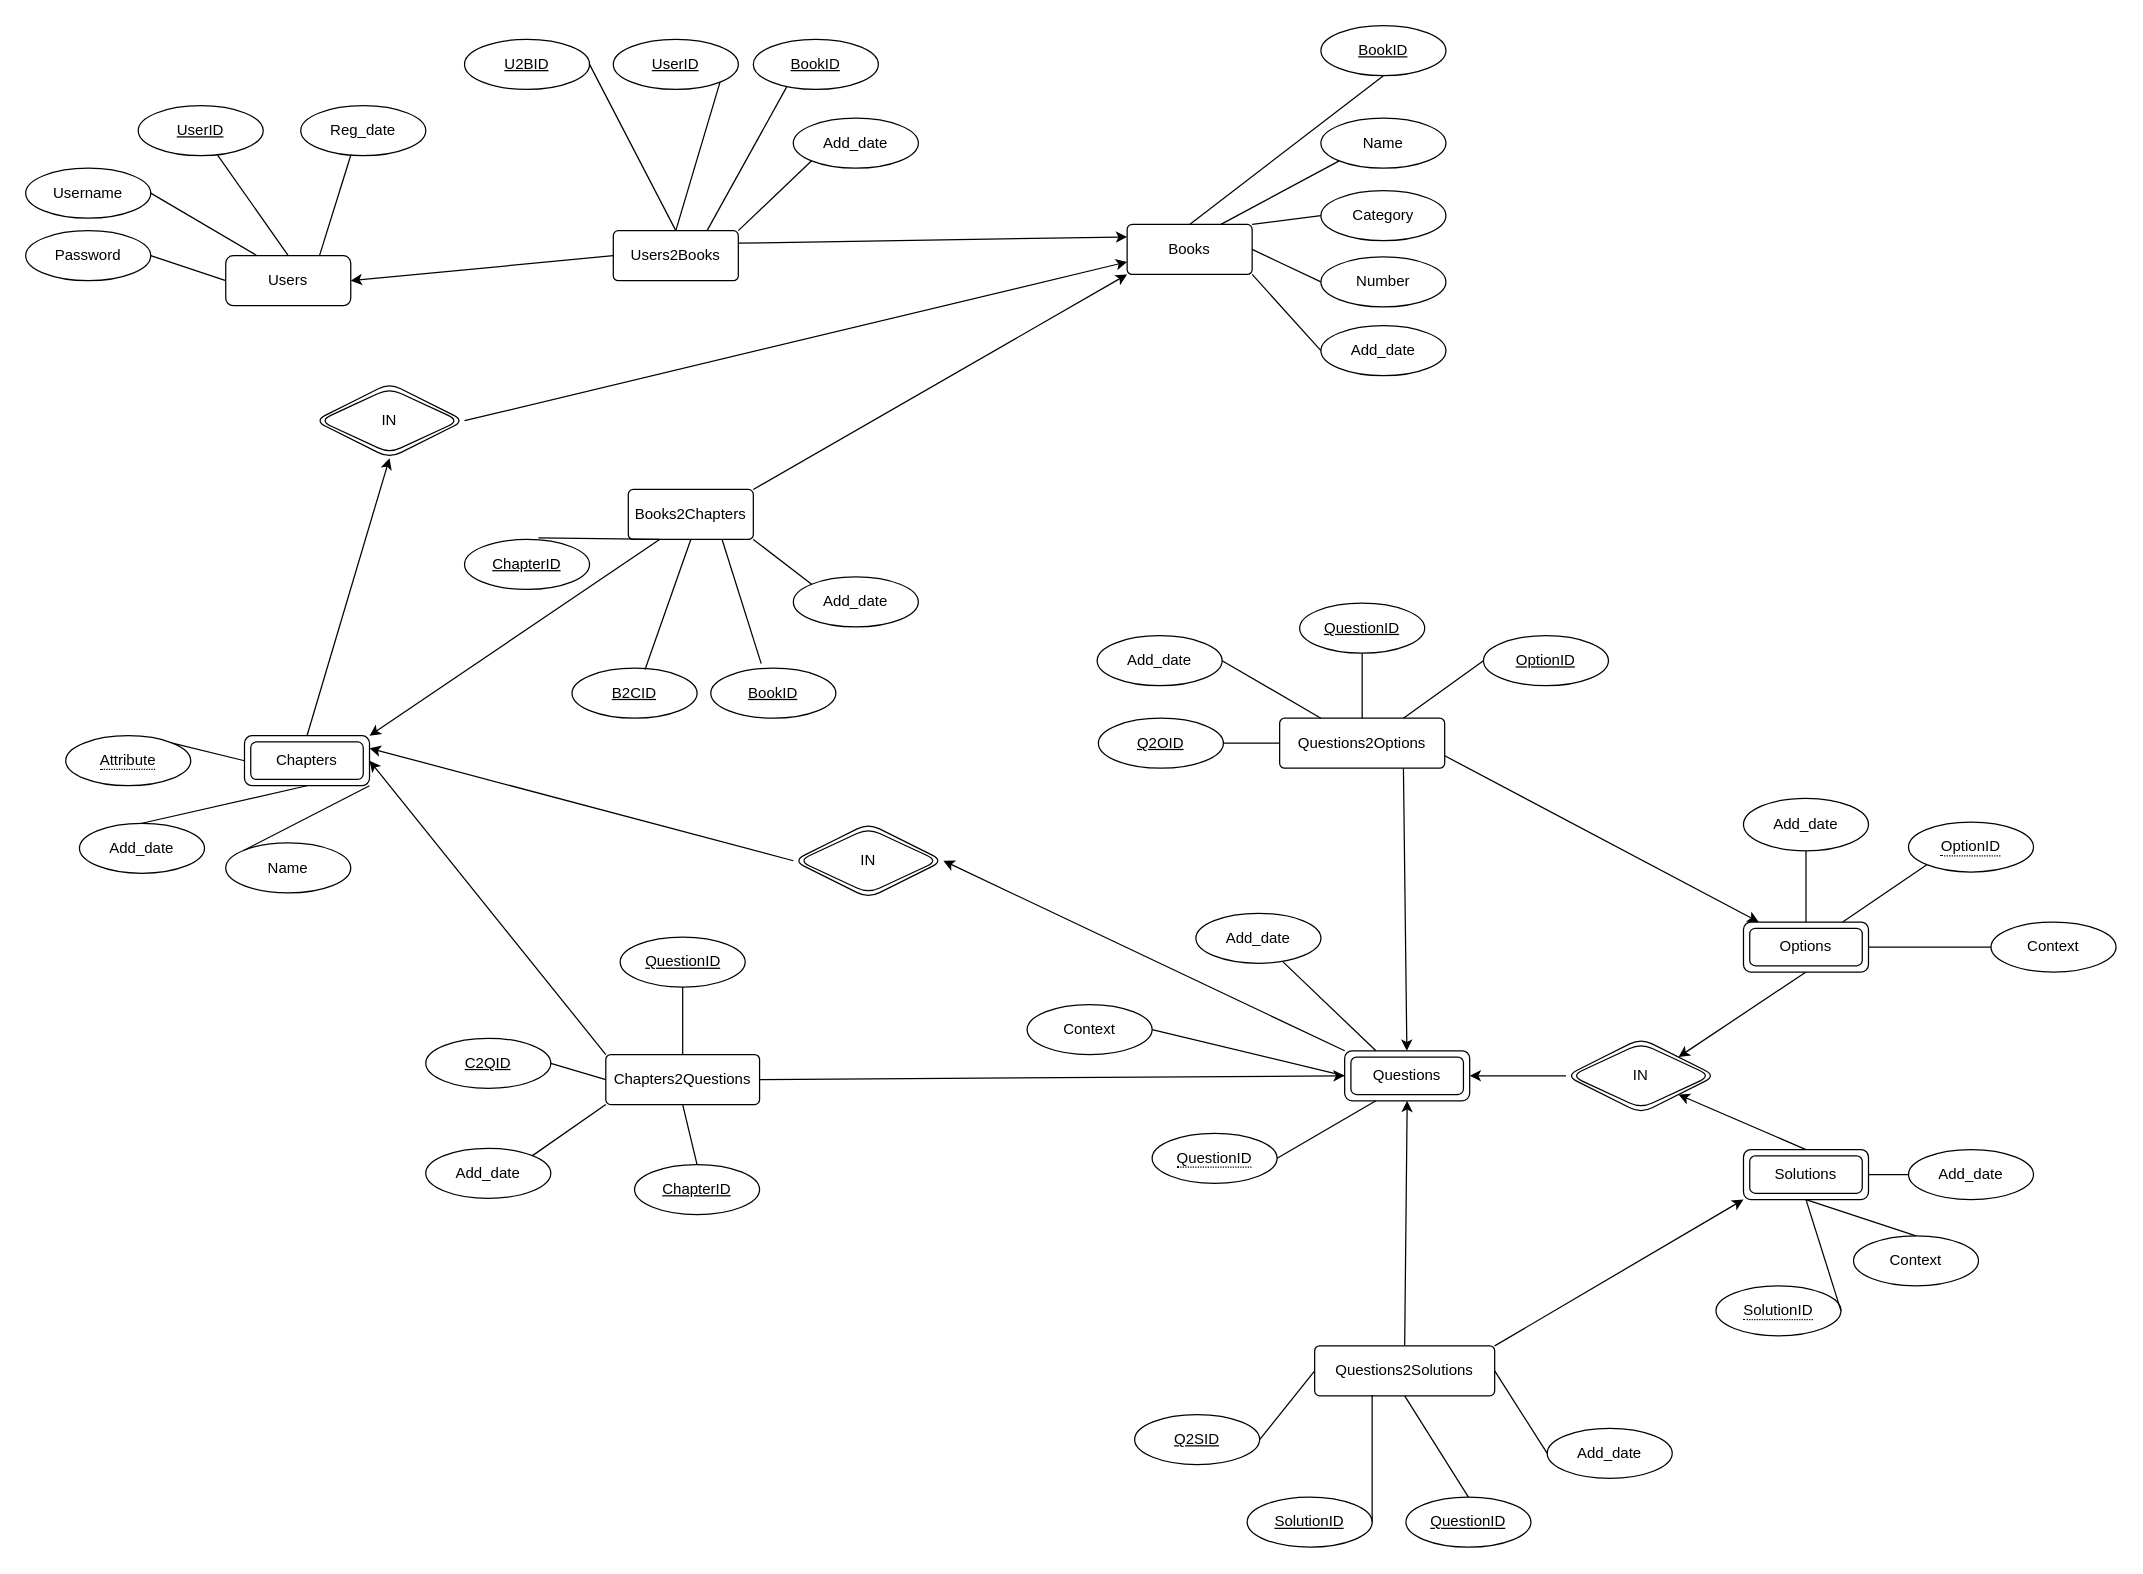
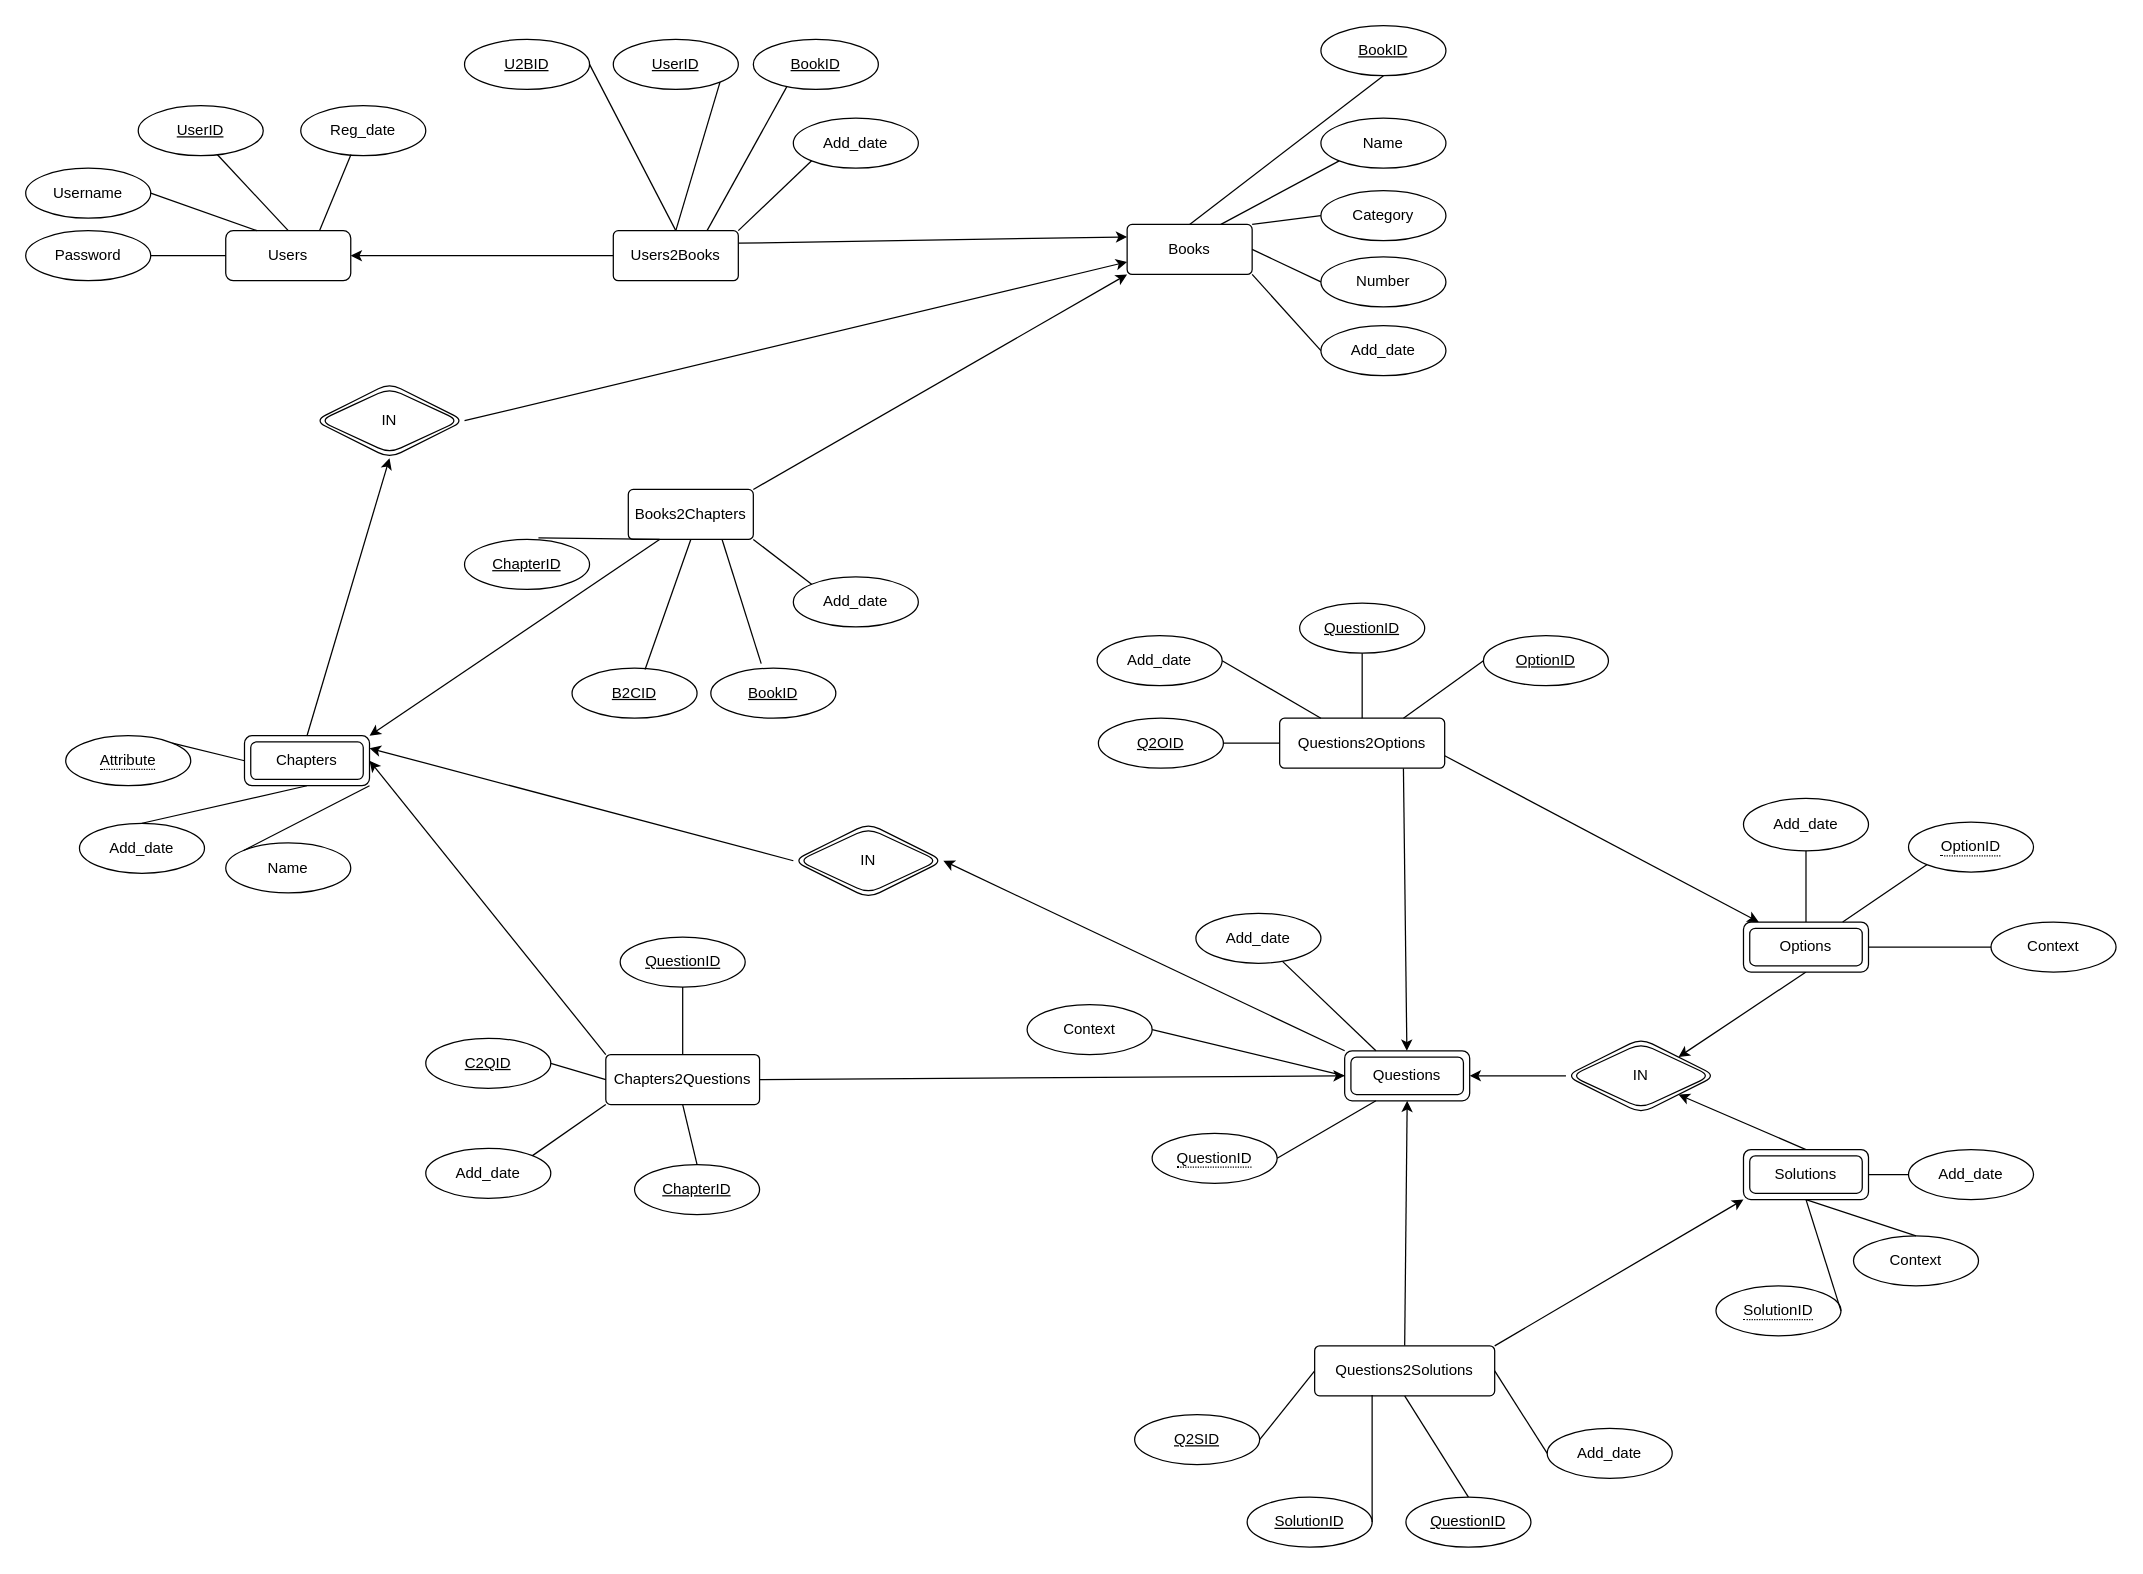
(288, 281) -> (288, 256)
